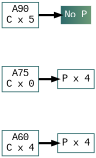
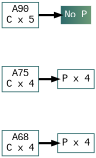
(20, 79) -> (20, 79)
(20, 143) -> (20, 143)
